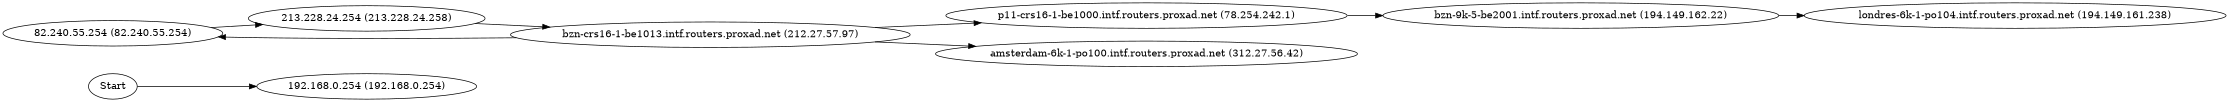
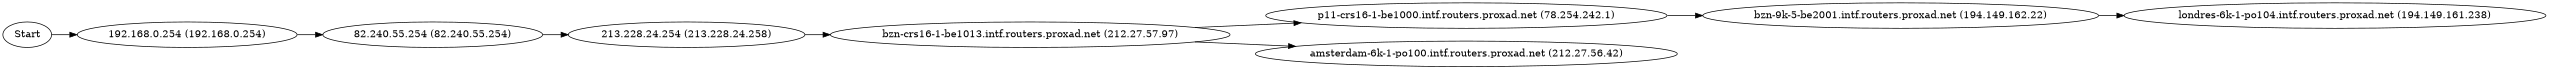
(371, 38) -> (306, 35)
(1147, 54) -> (1466, 54)
